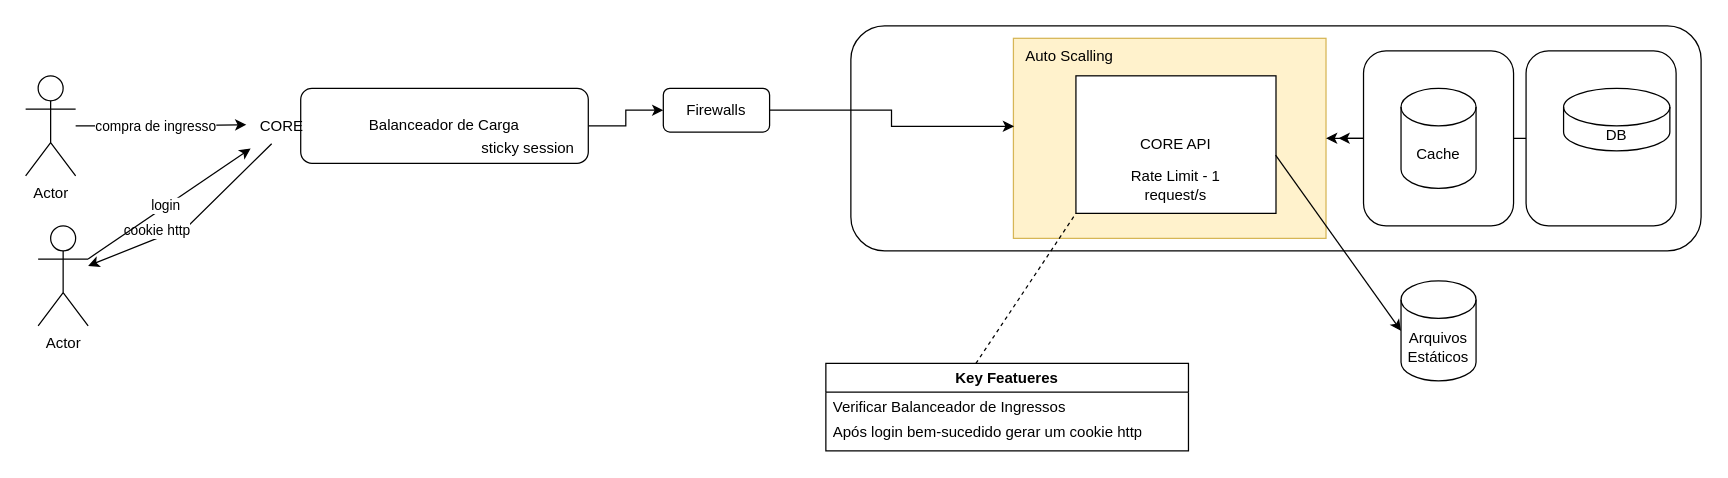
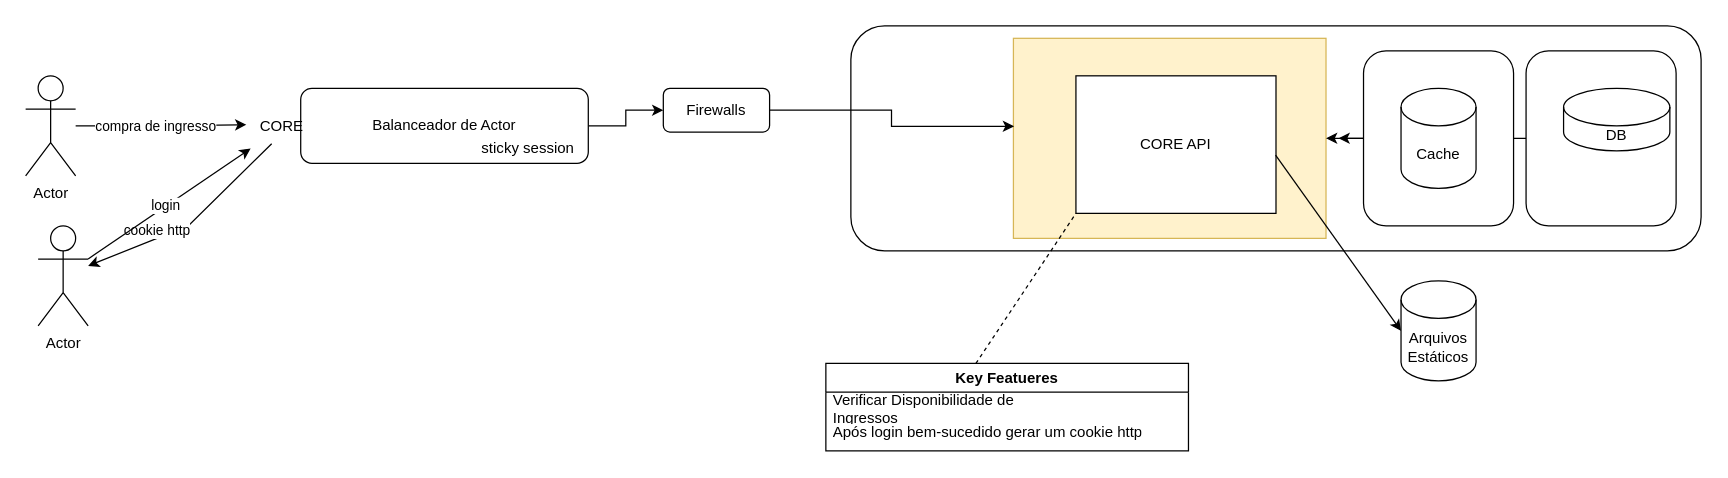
(1069, 57) -> none
(444, 126) -> (444, 126)
(1176, 186) -> none
(958, 407) -> (958, 407)
